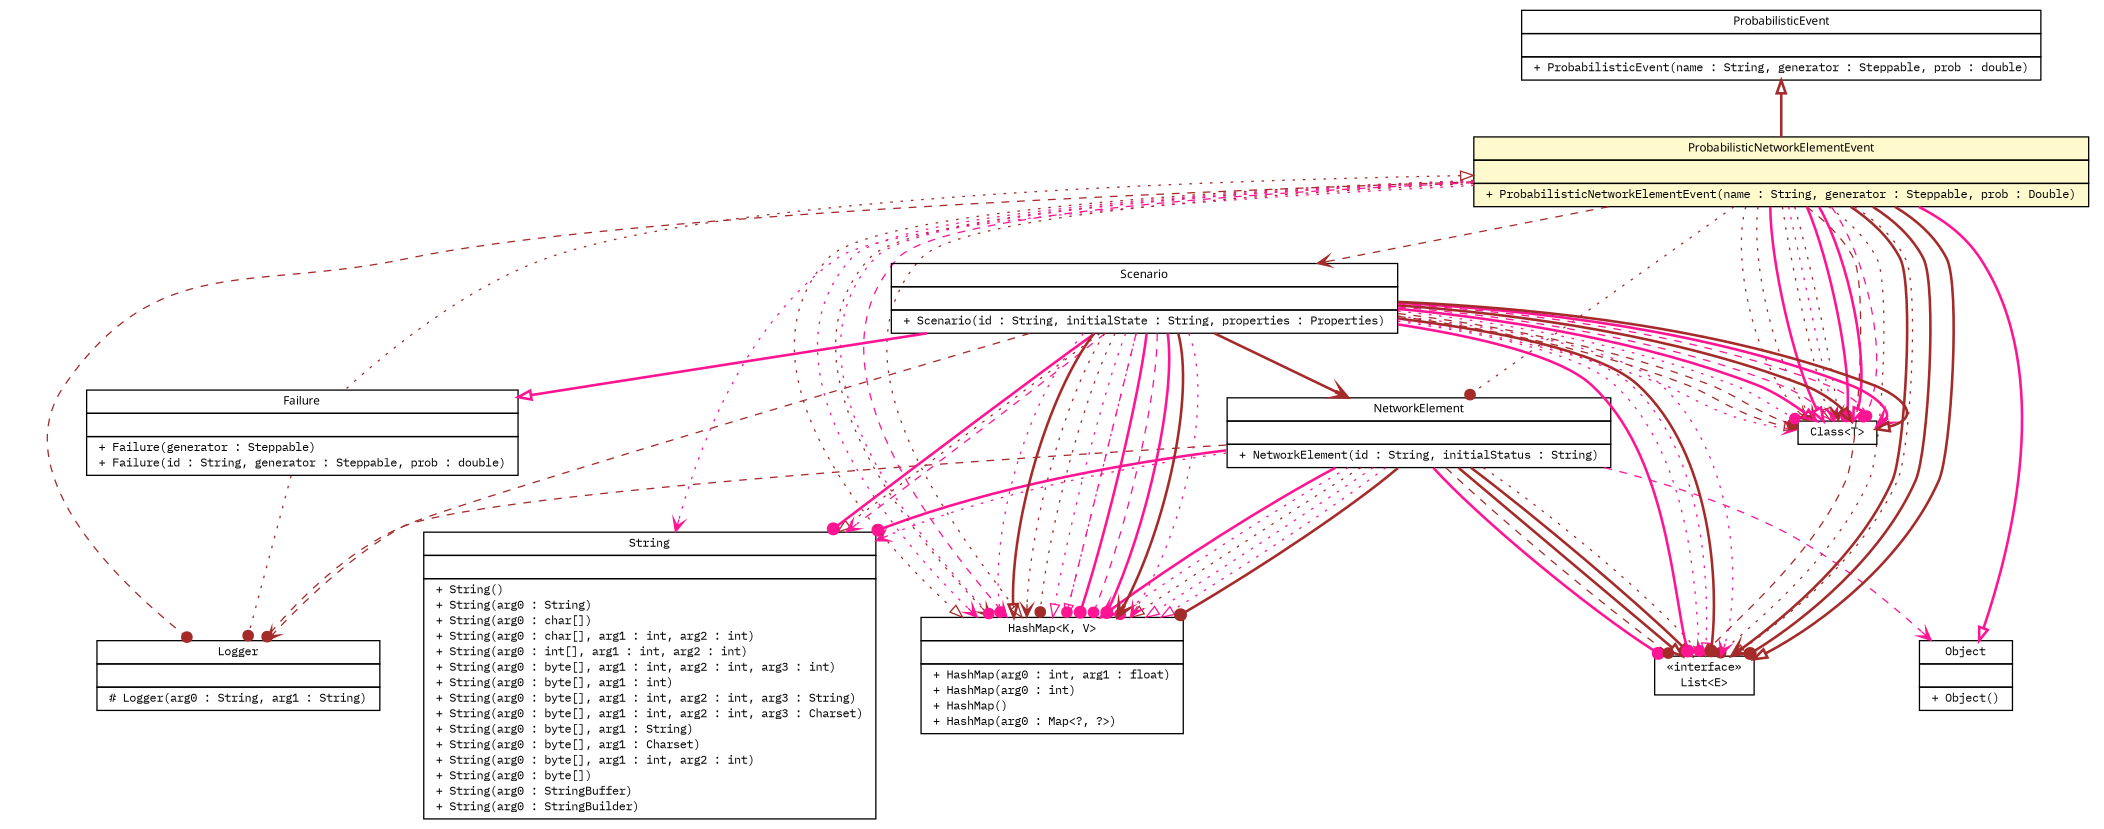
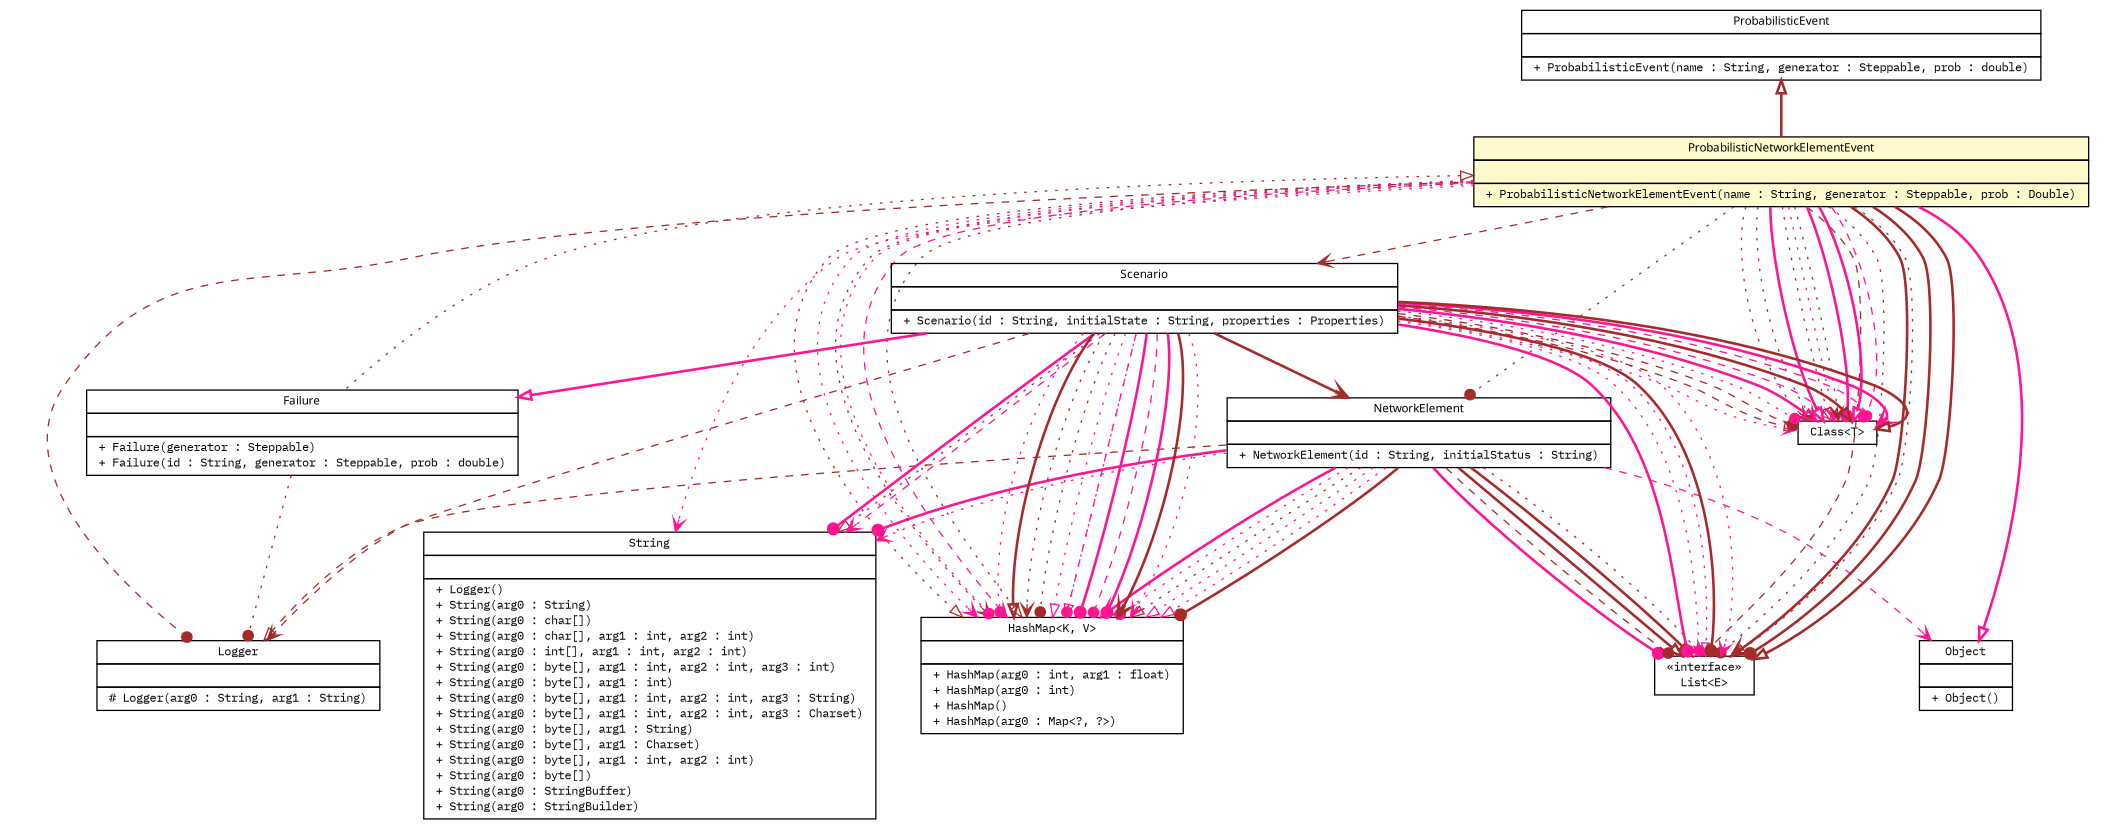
(728, 481) -> (728, 481)
(470, 590) -> (470, 590)
